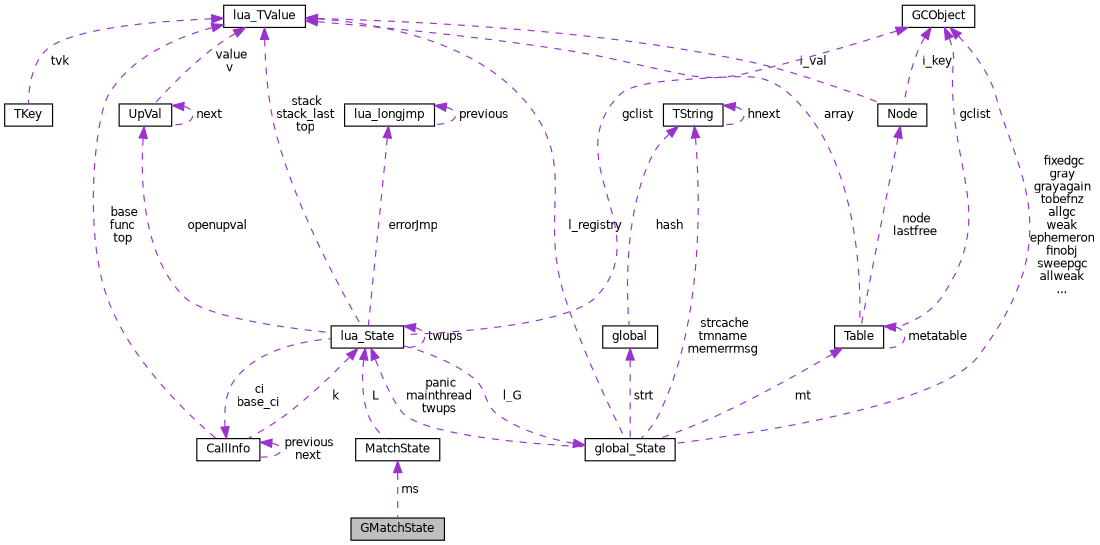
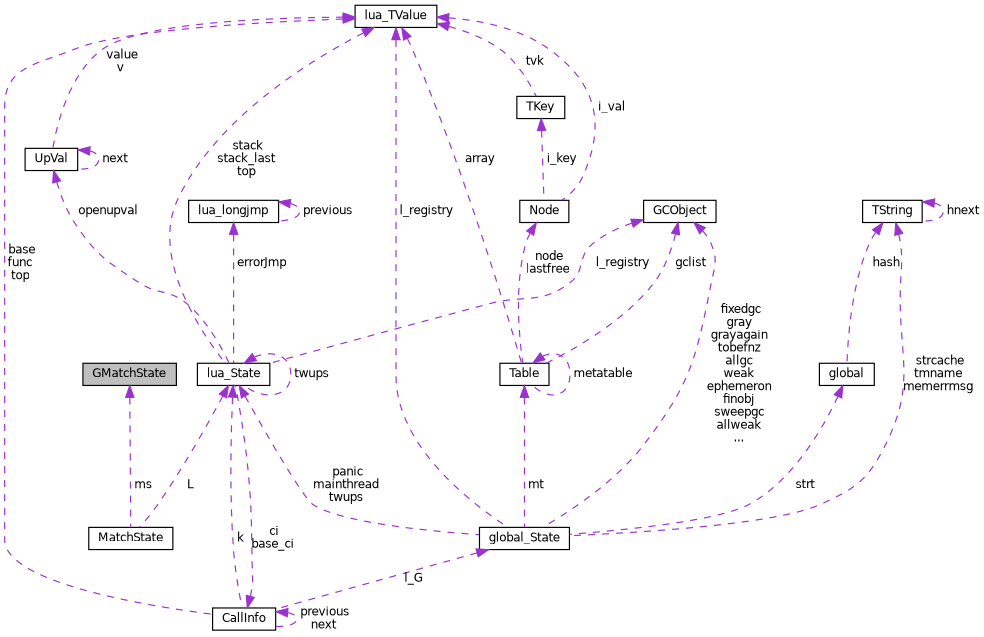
(911, 70) -> (543, 165)
(636, 115) -> (621, 263)
(486, 398) -> (376, 581)
(398, 495) -> (130, 462)
